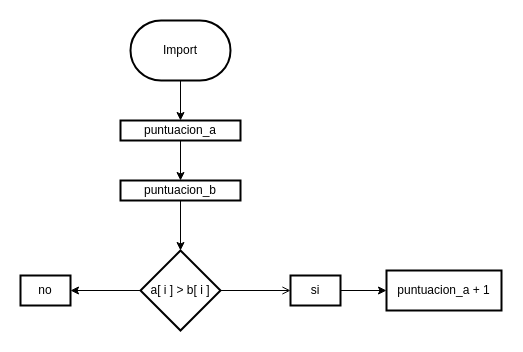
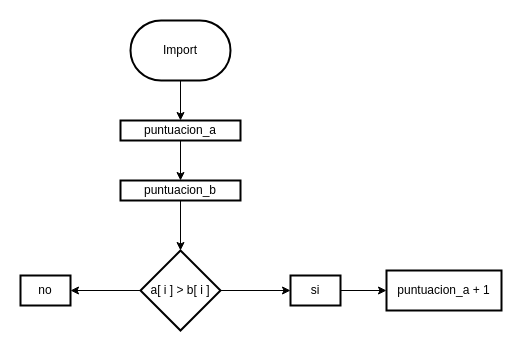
(284, 291) -> (282, 291)
